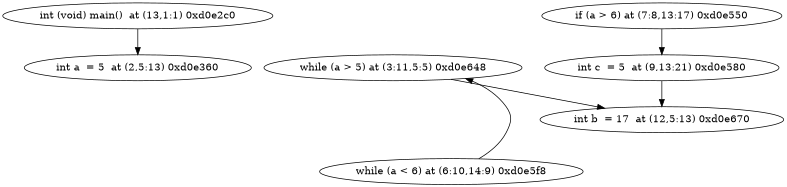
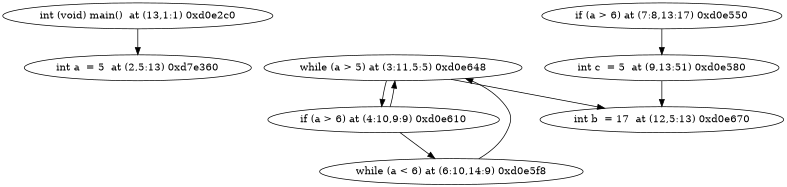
(138, 68) -> (138, 68)
(662, 68) -> (662, 68)
none -> (384, 120)
